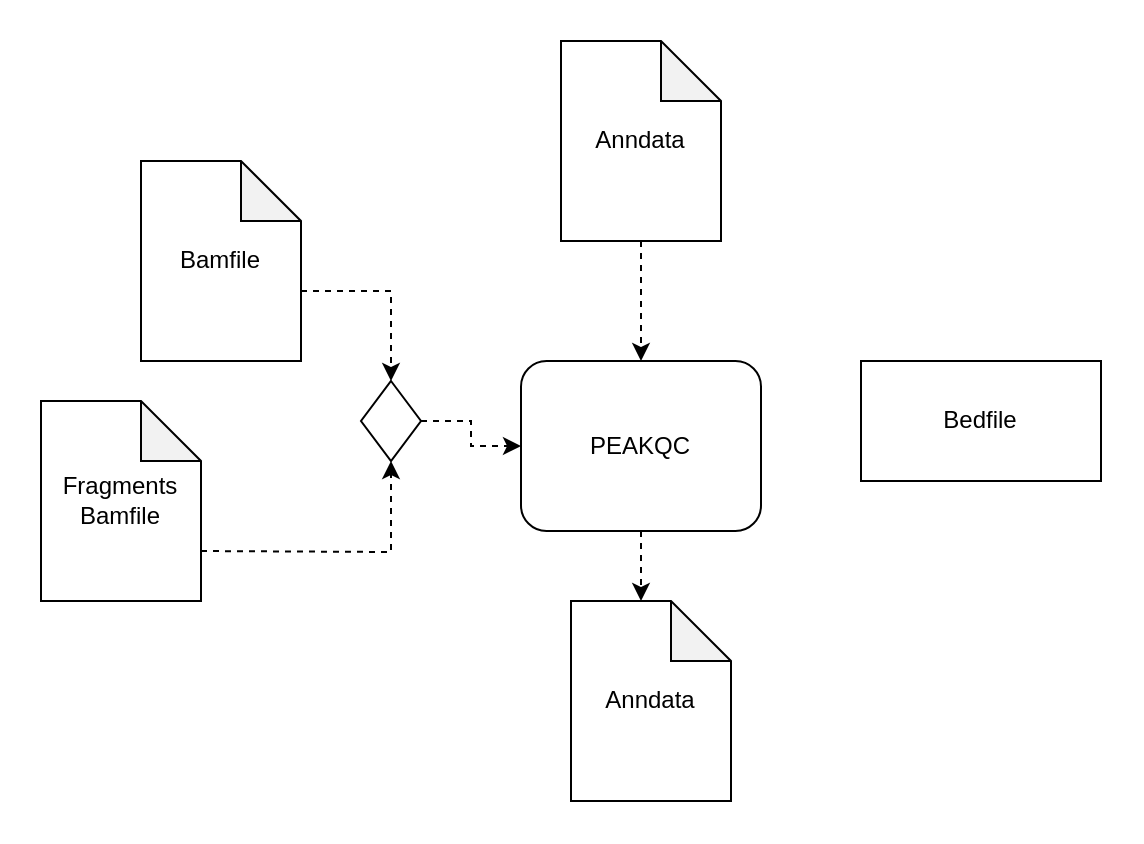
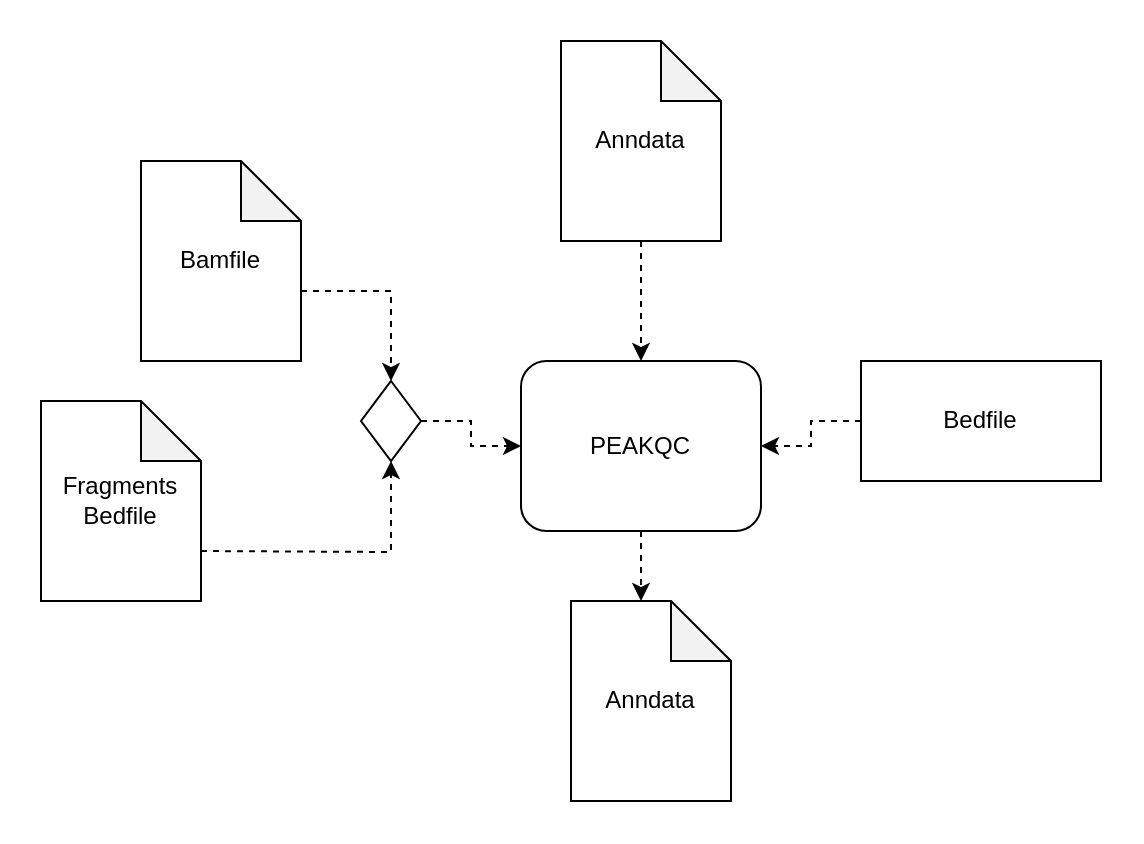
none -> (811, 426)
(121, 501) -> (121, 501)
